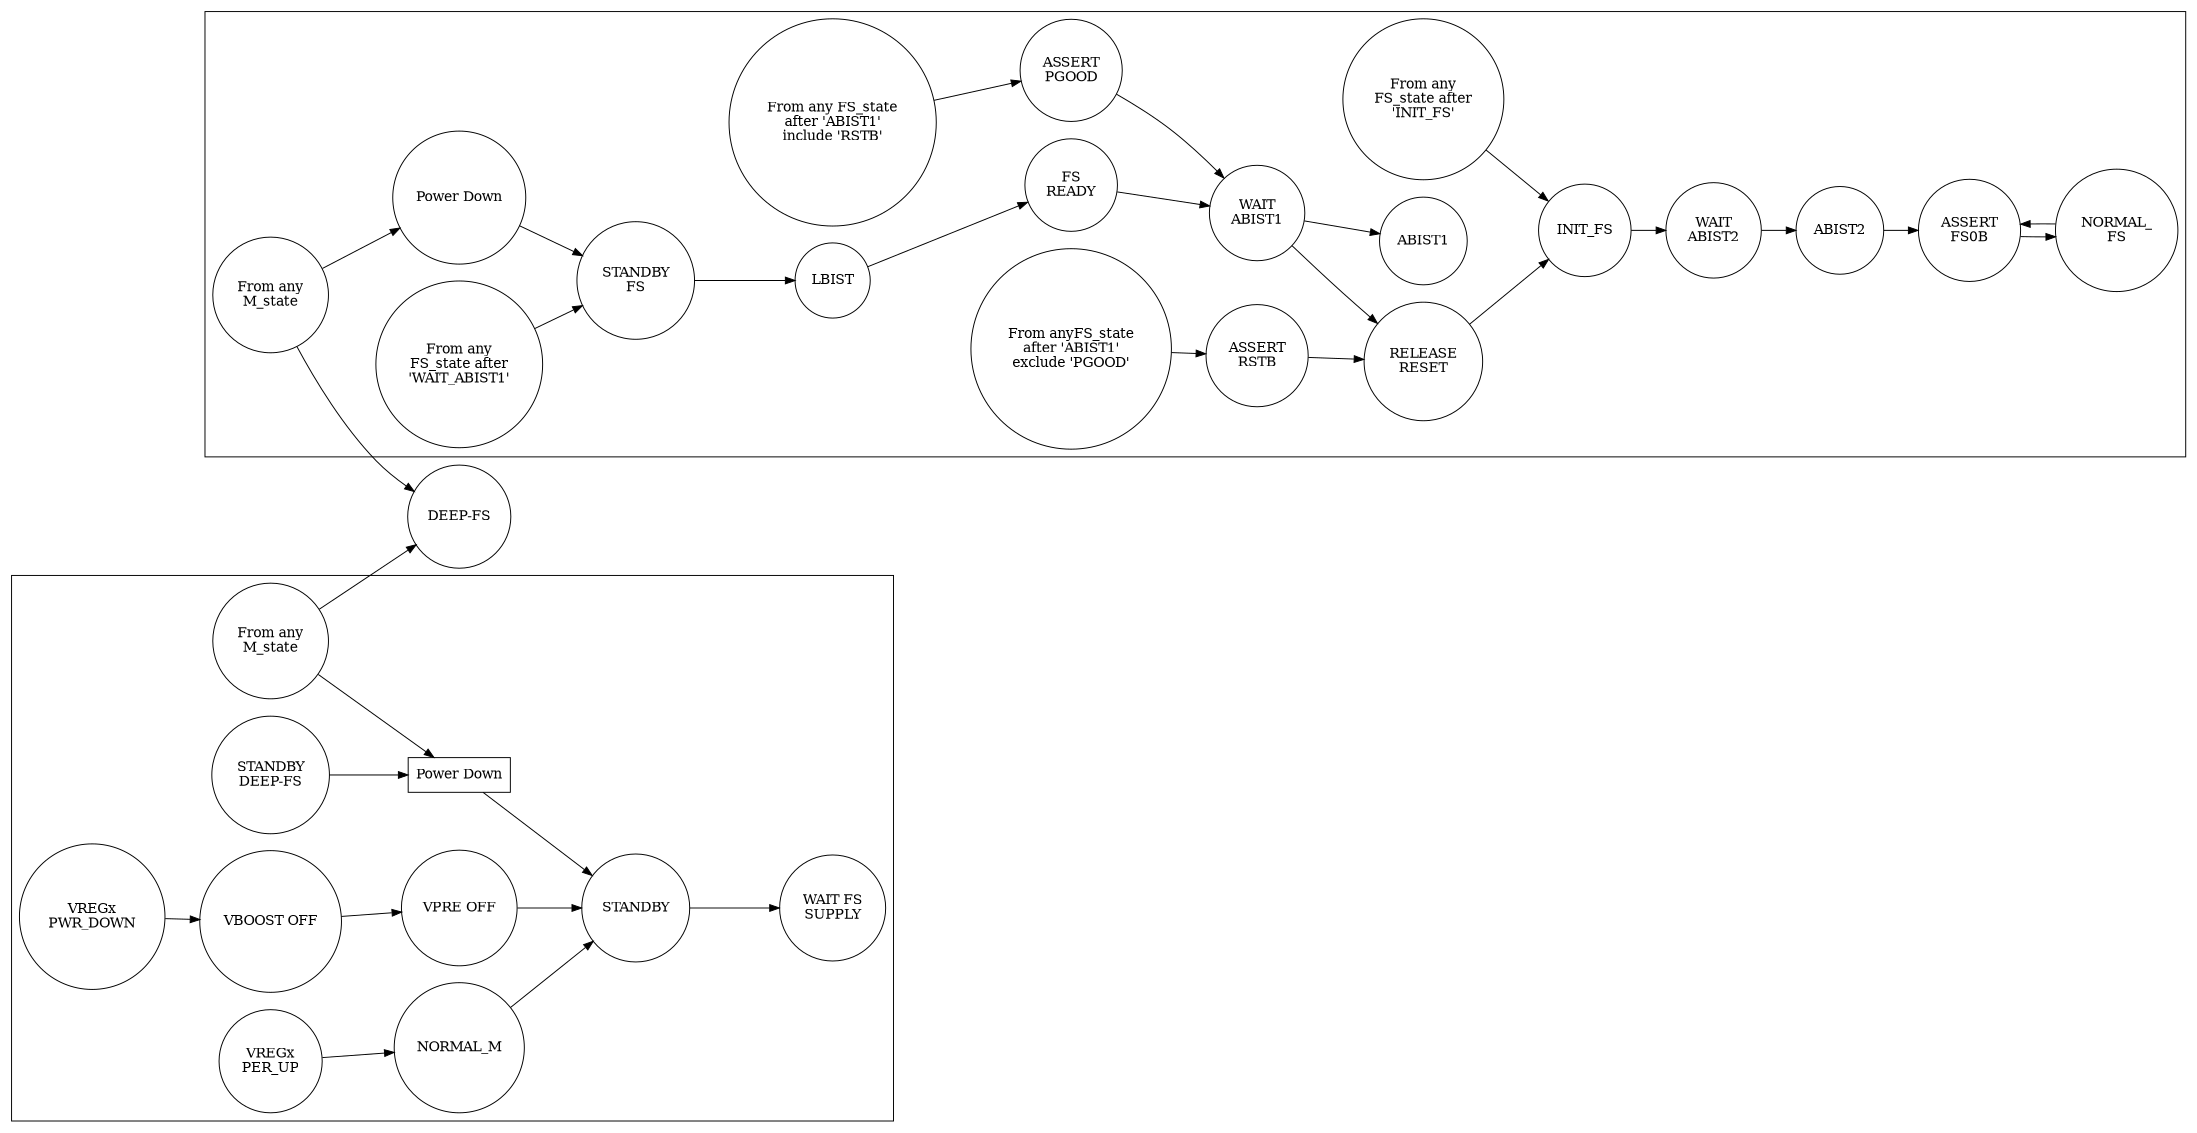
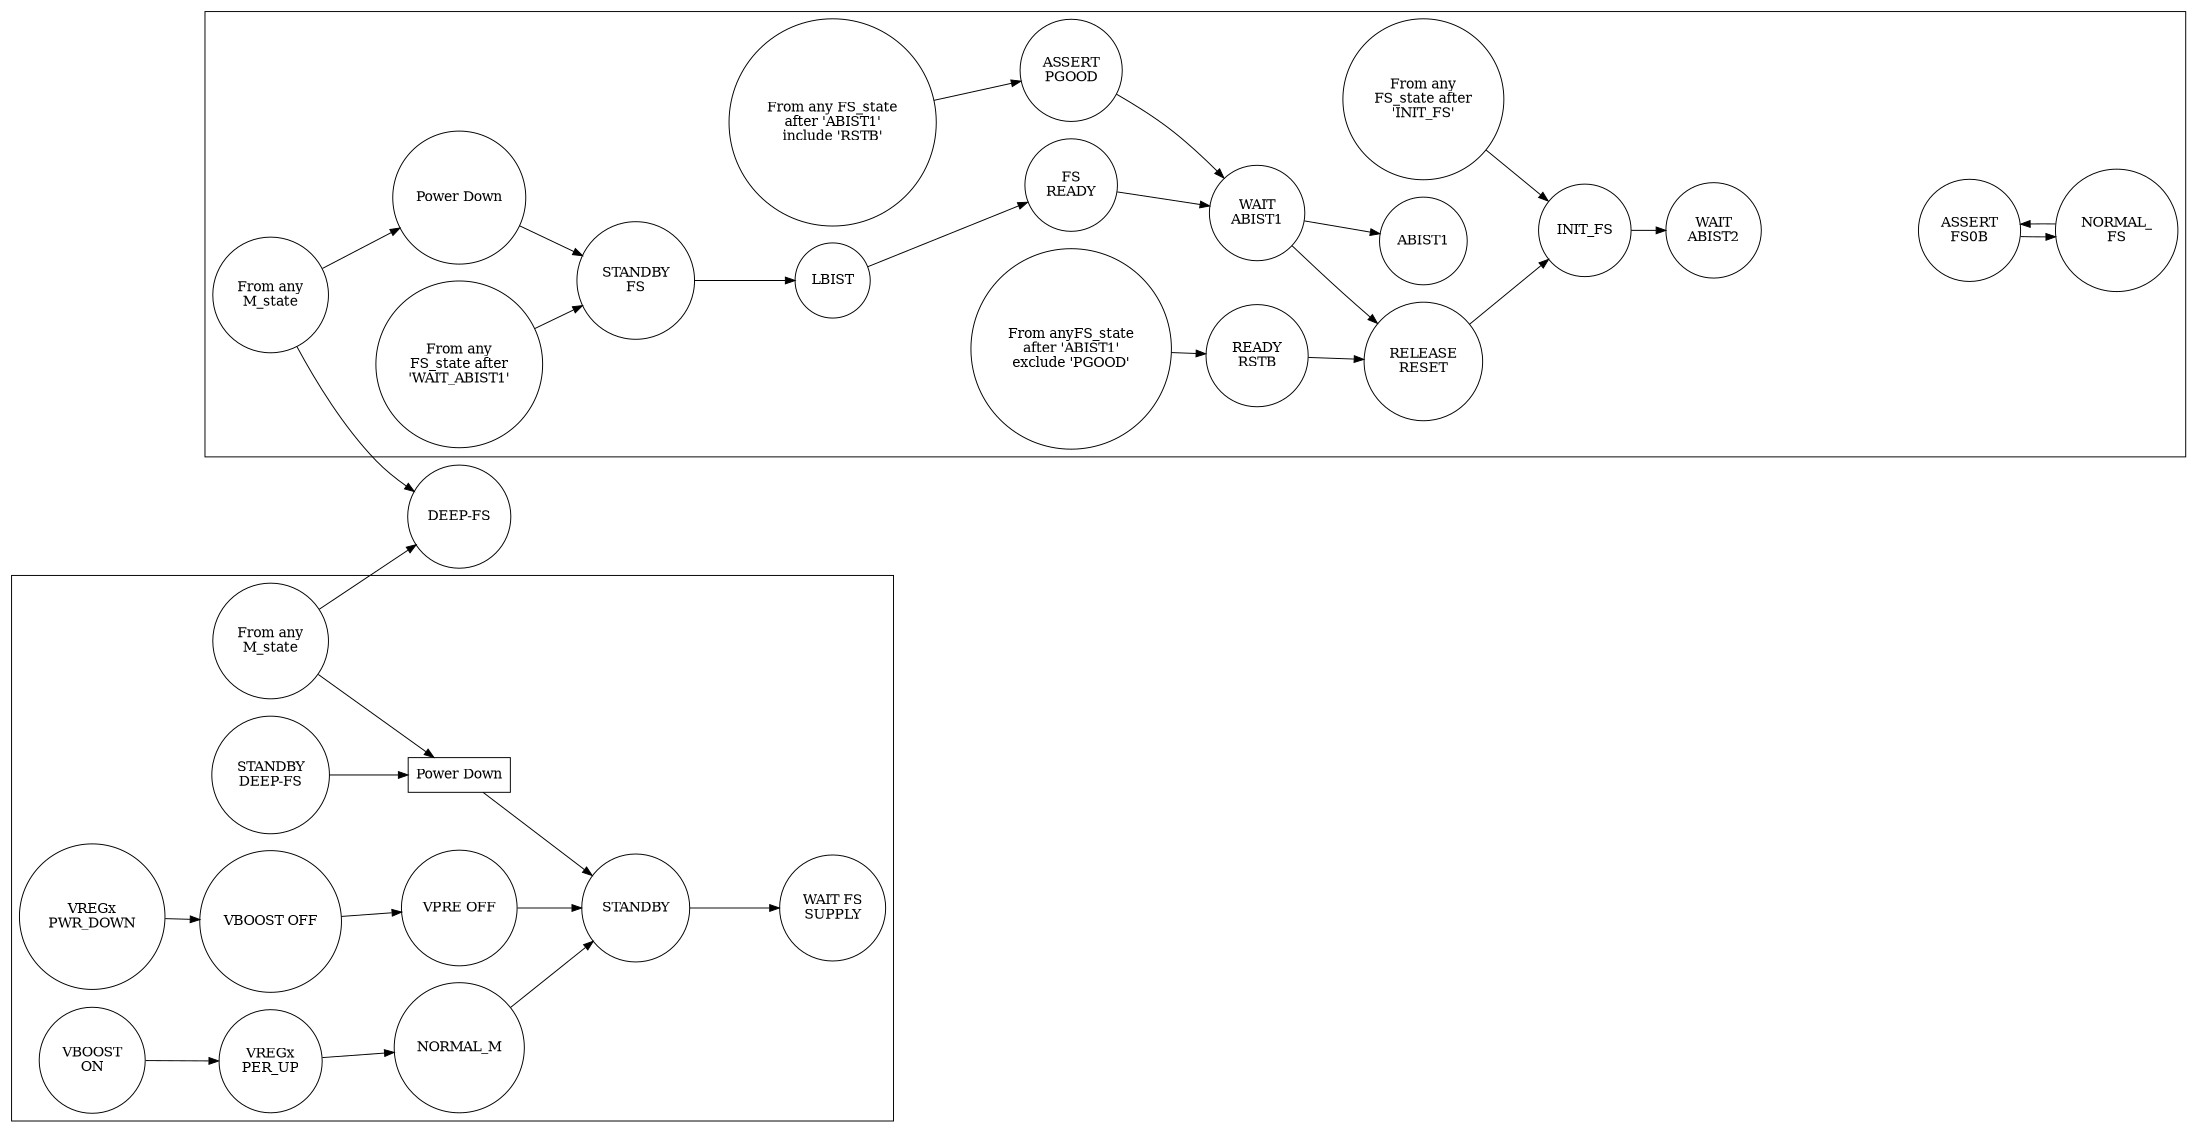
(1840, 230) -> none
(1257, 356) -> (1257, 356)
none -> (92, 1060)
